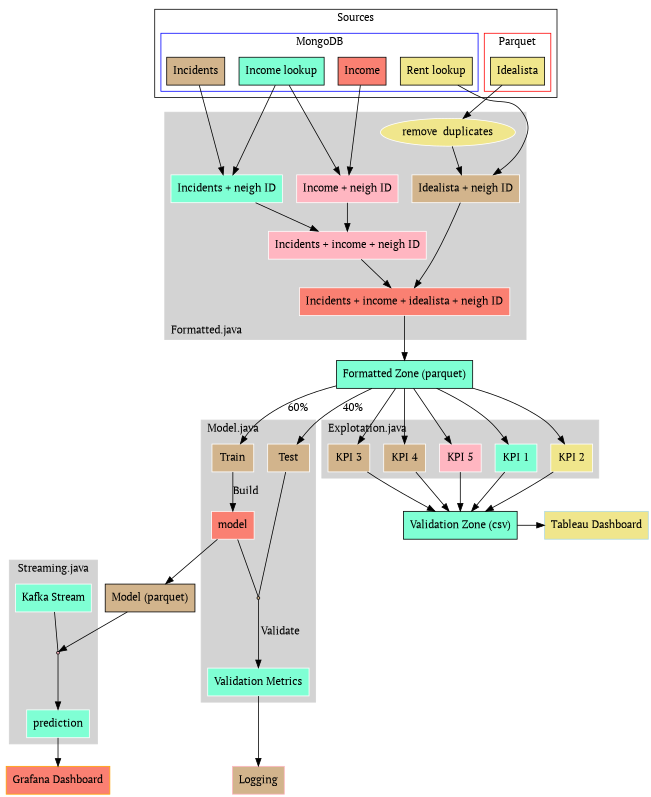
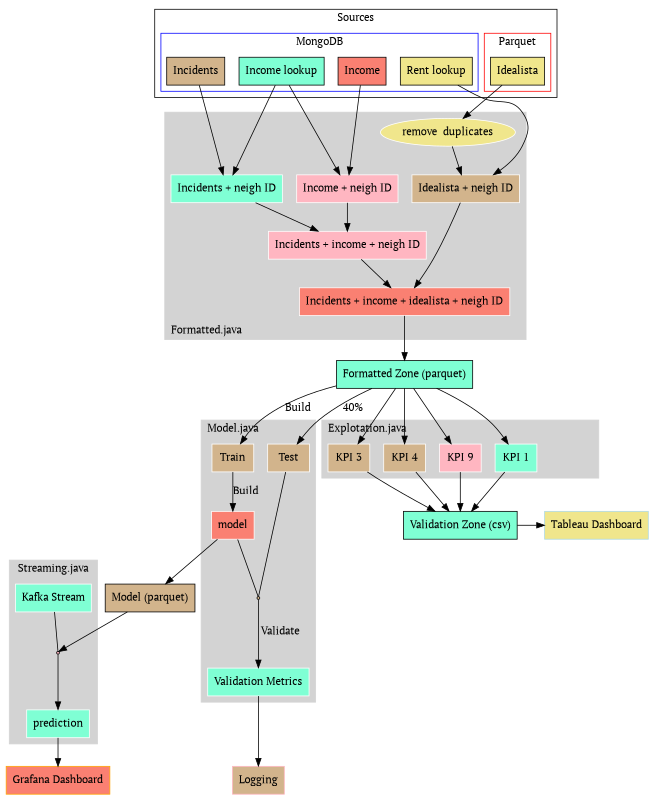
(298, 408) -> (298, 408)
(460, 458) -> (460, 458)
(572, 458) -> none
